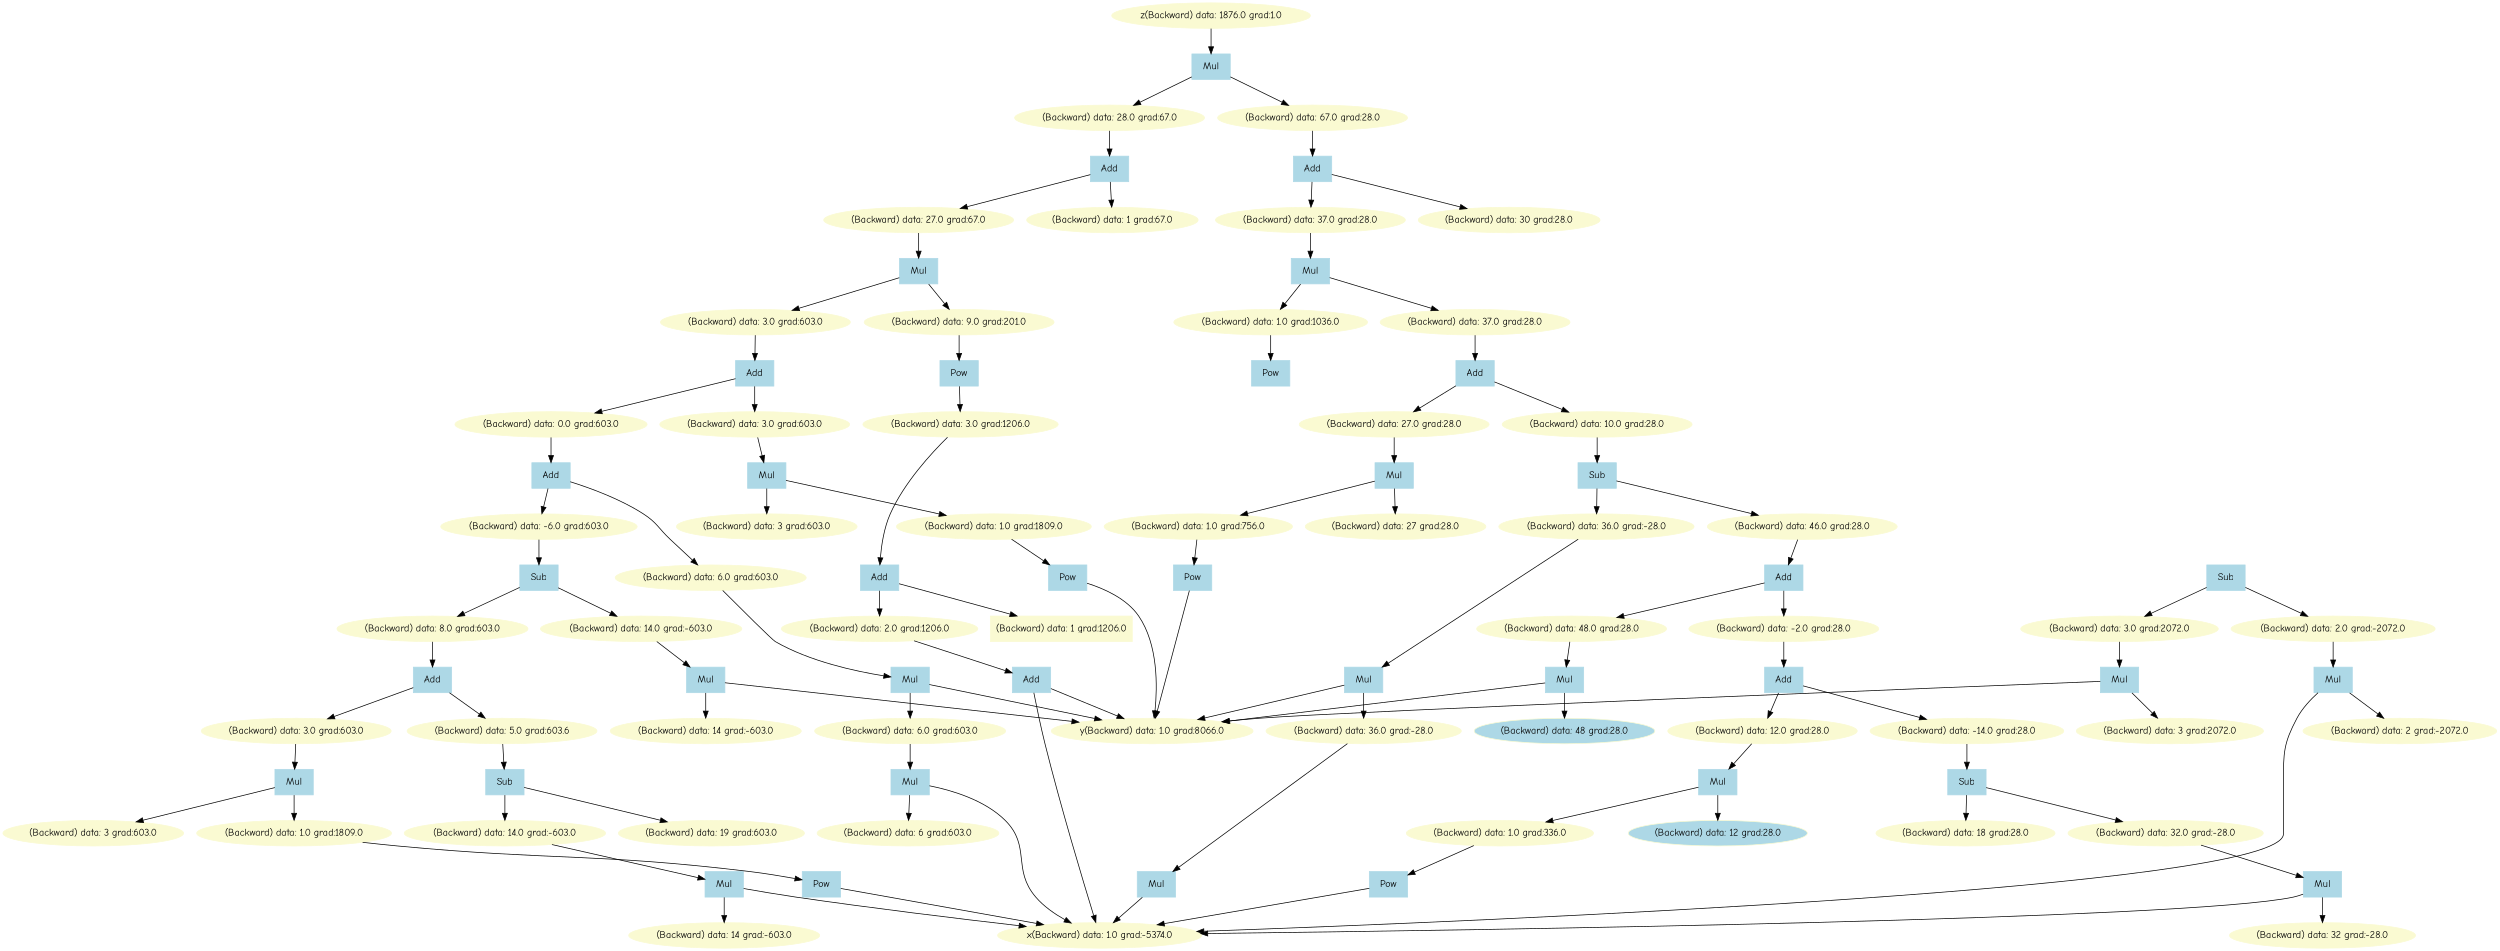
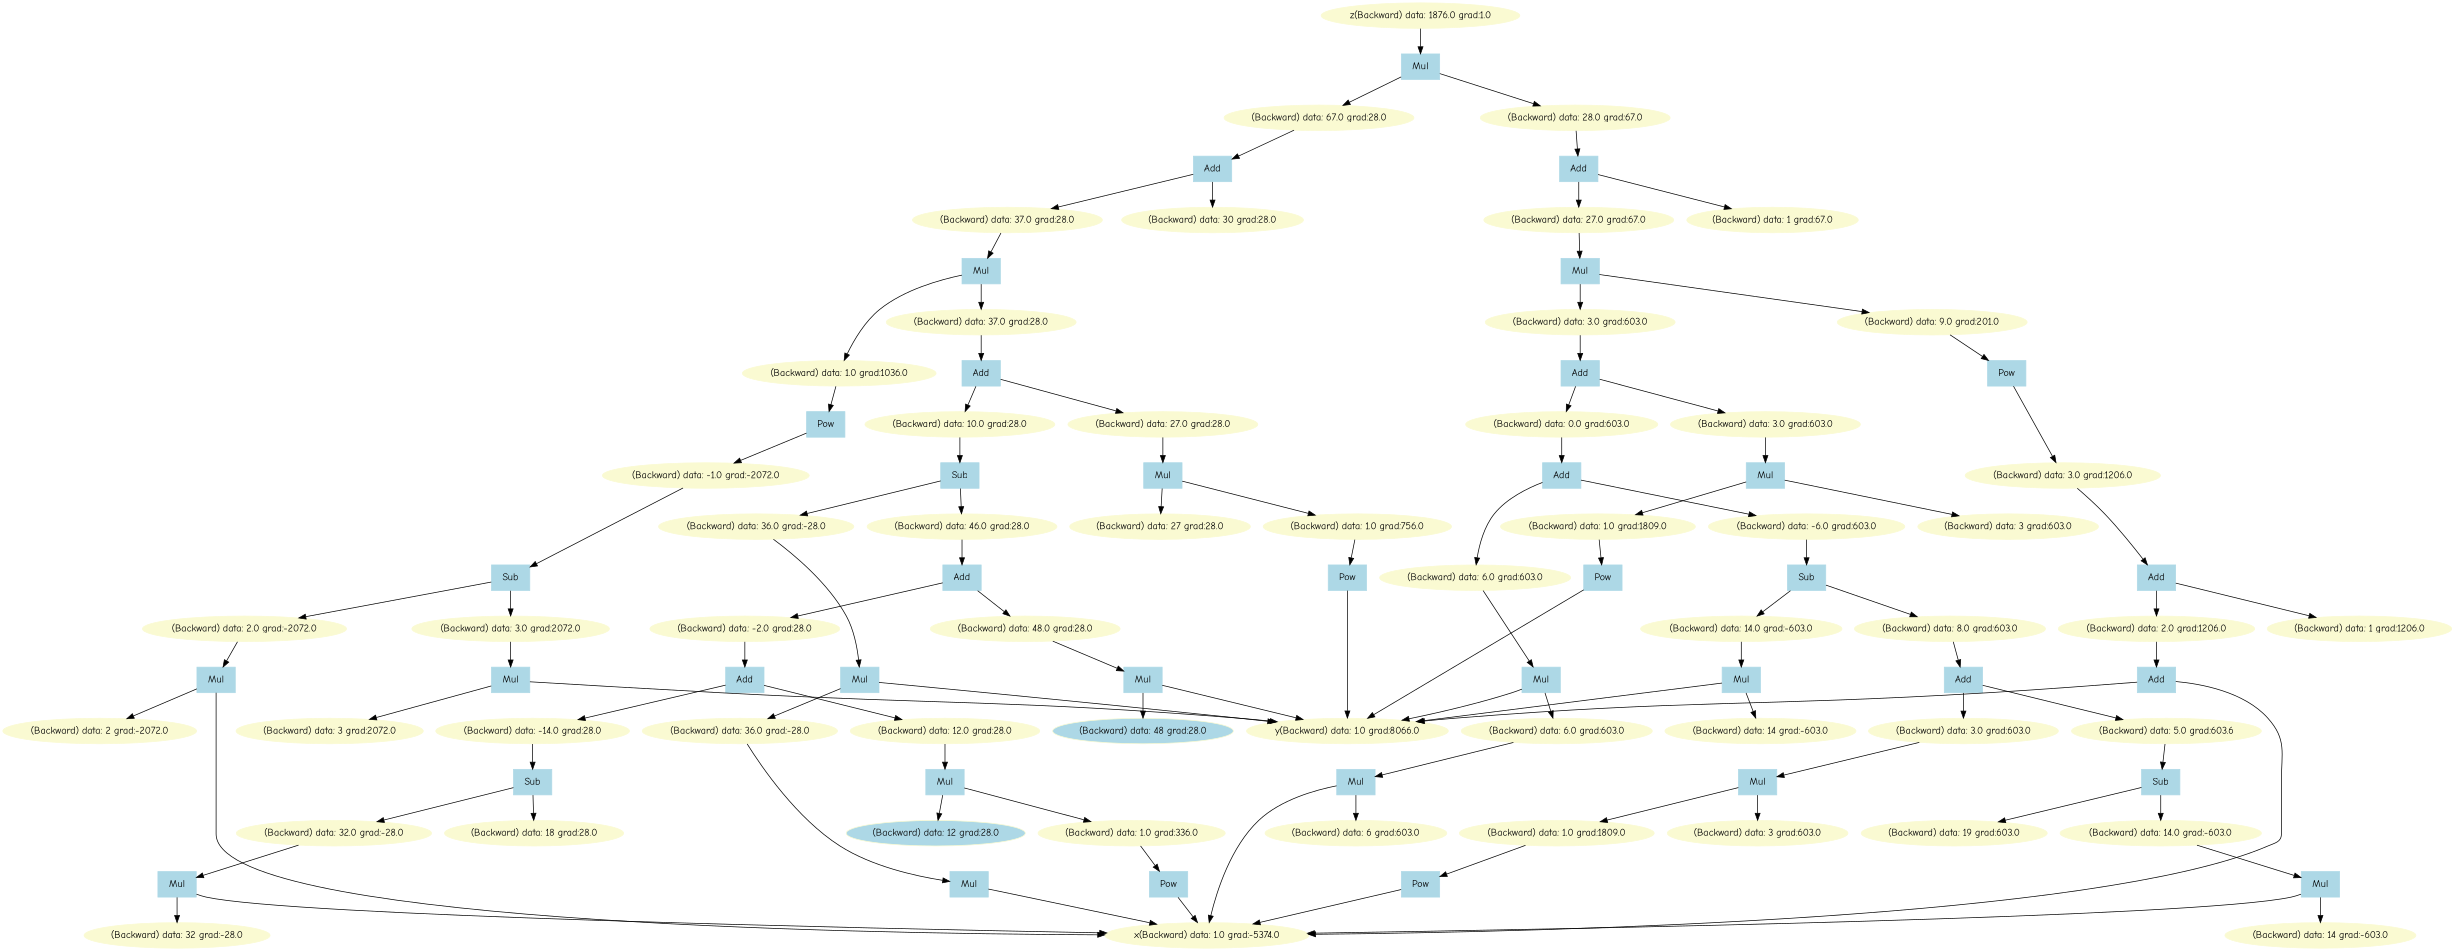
none -> (706, 476)
(1061, 629) -> (2359, 629)
